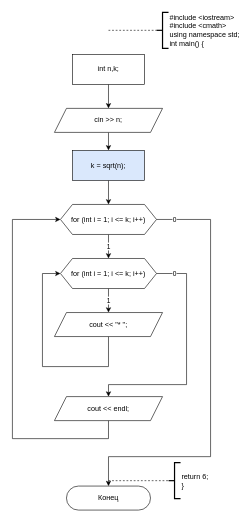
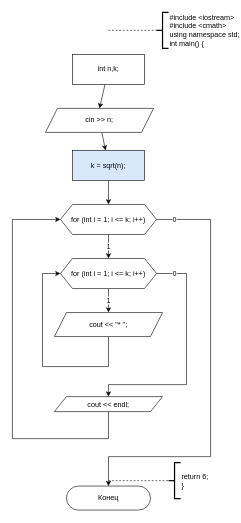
(108, 120) -> (99, 120)
(108, 408) -> (108, 404)
